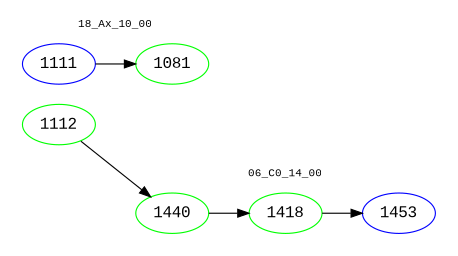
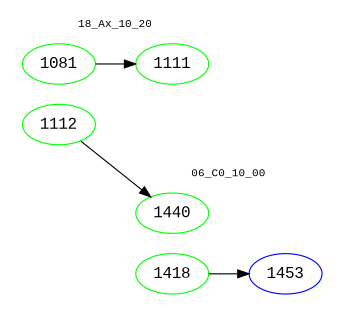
(116, 24) -> (116, 24)
(59, 64) -> (172, 64)
(110, 64) -> (110, 64)
(286, 173) -> (229, 173)
(223, 213) -> none
